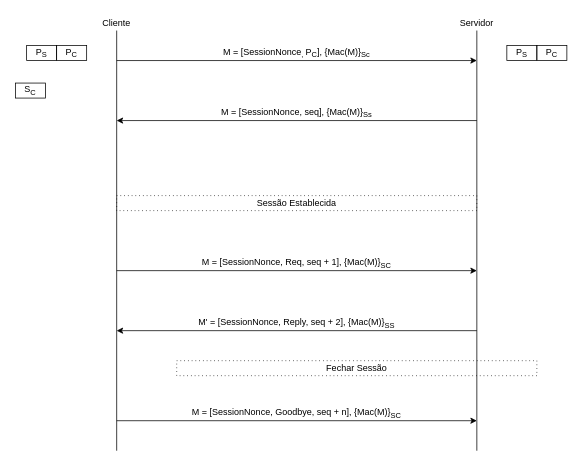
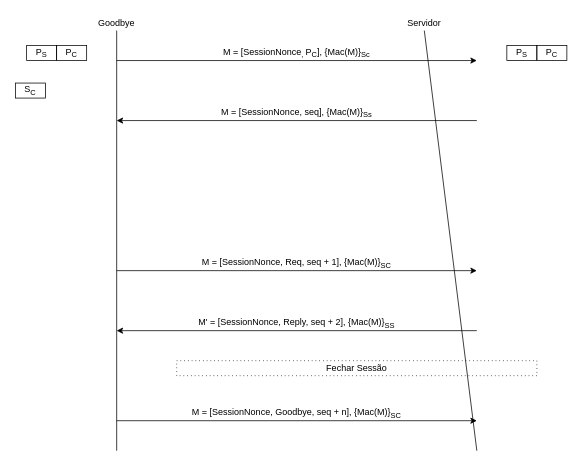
(117, 23) -> (117, 23)
(477, 23) -> (424, 23)
(297, 203) -> none
